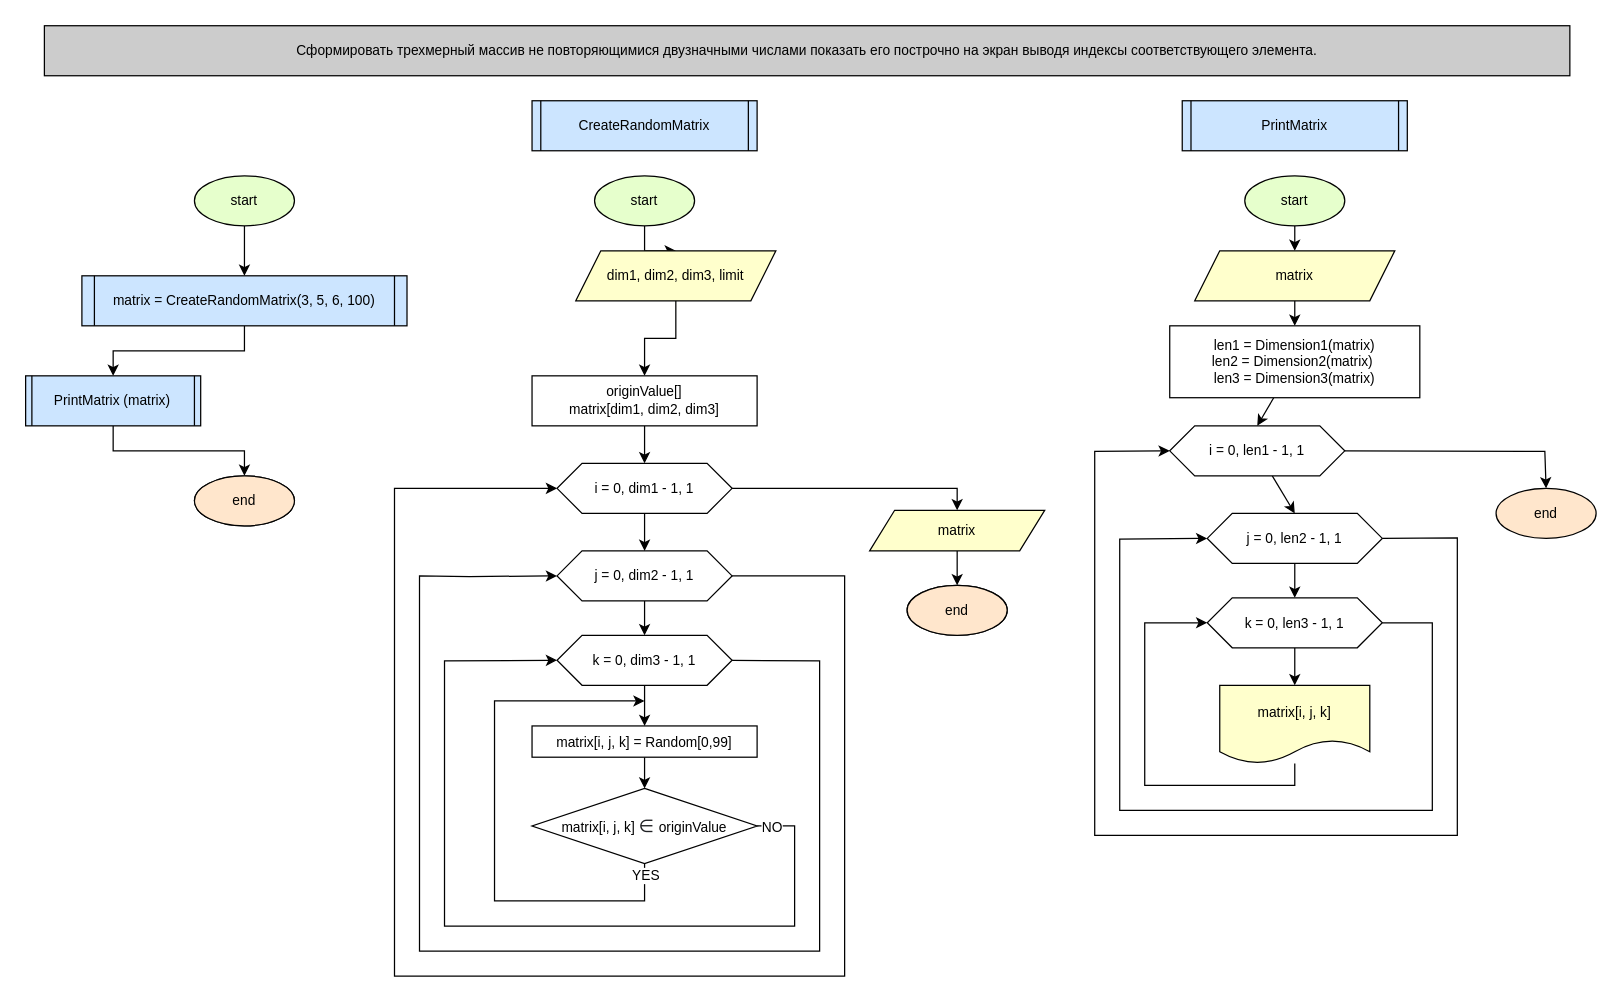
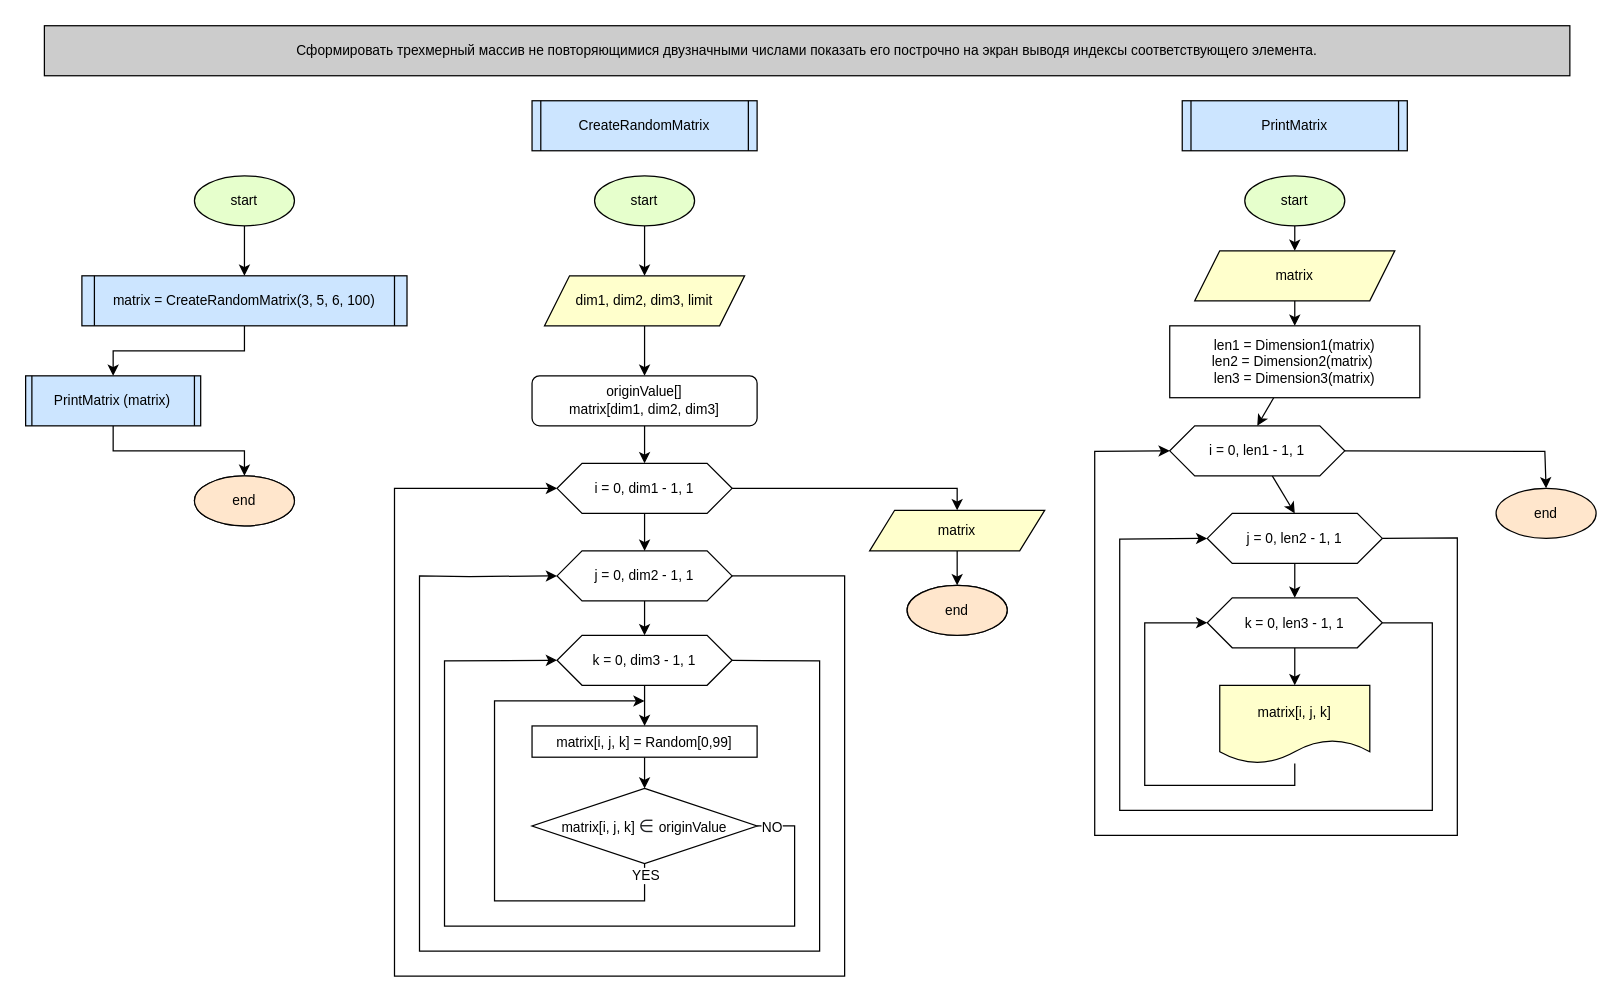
(676, 276) -> (644, 301)
(644, 401) -> (644, 401)
